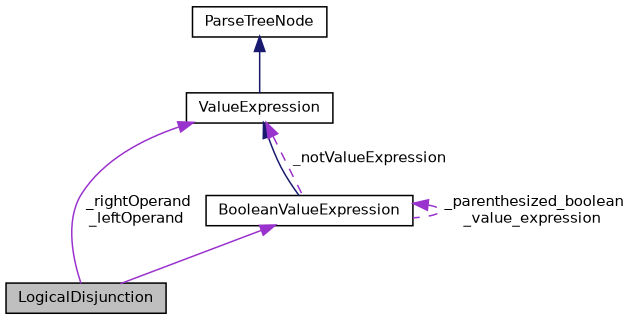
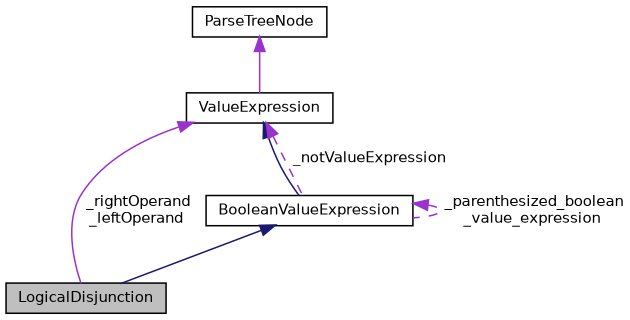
(260, 73) -> (260, 73)
(191, 257) -> (191, 257)
